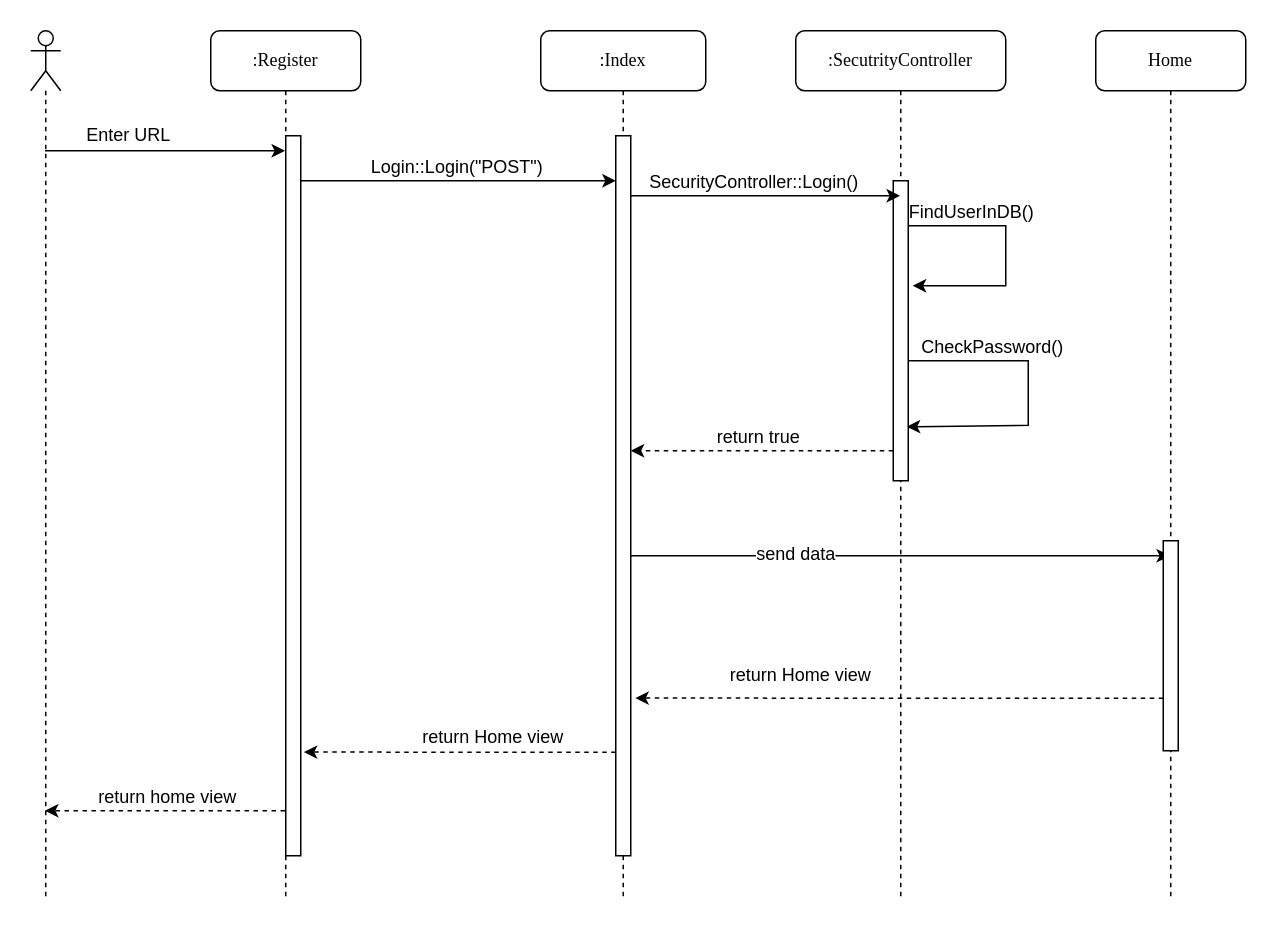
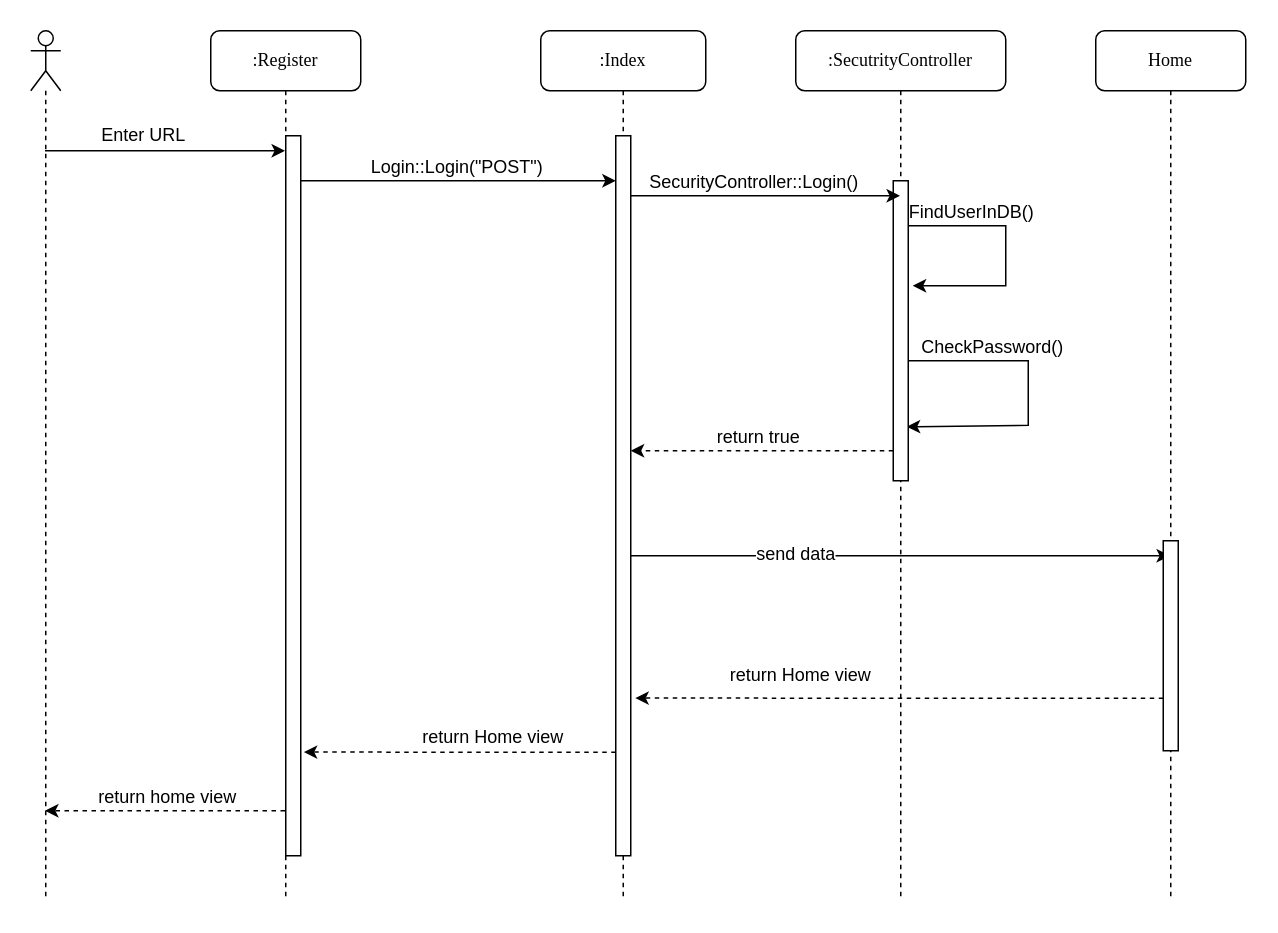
(128, 136) -> (143, 136)
